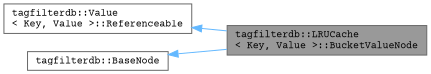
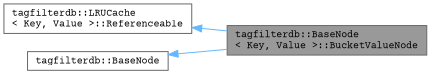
(98, 19) -> (98, 19)
(327, 40) -> (327, 40)
